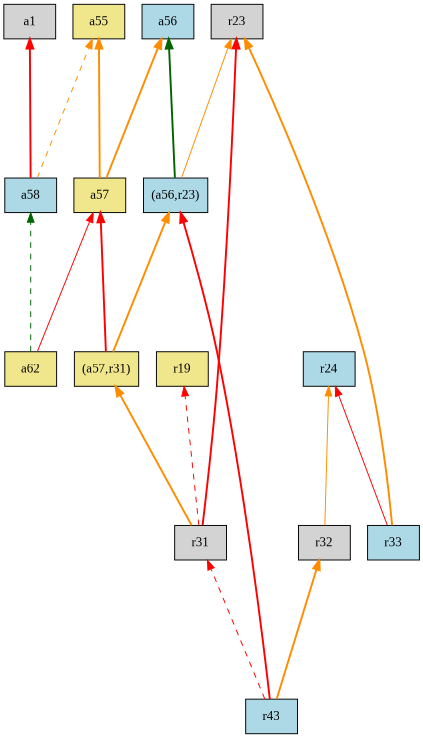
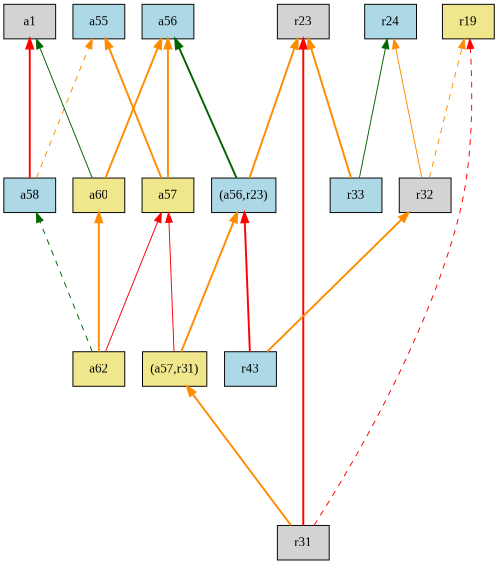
(99, 22) -> (99, 22)
(205, 113) -> (272, 113)
none -> (446, 113)
none -> (99, 195)
(103, 287) -> (172, 287)
(363, 460) -> (372, 113)
(238, 634) -> none
